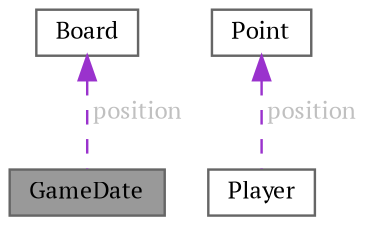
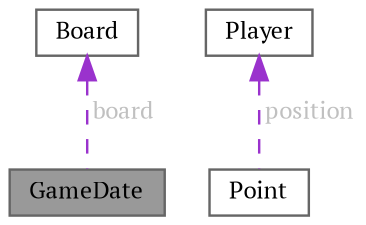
(136, 113) -> (121, 113)
(262, 125) -> (259, 125)
